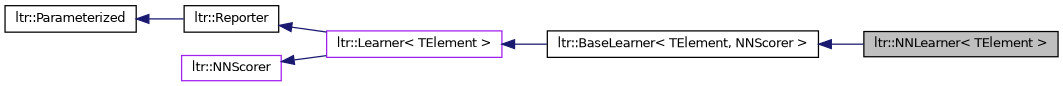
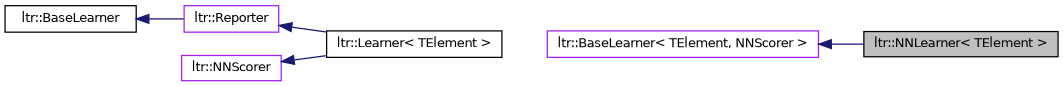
(71, 19) -> (71, 19)
(231, 19) -> (231, 19)
(414, 44) -> (414, 44)
(531, 44) -> none
(683, 44) -> (683, 44)
